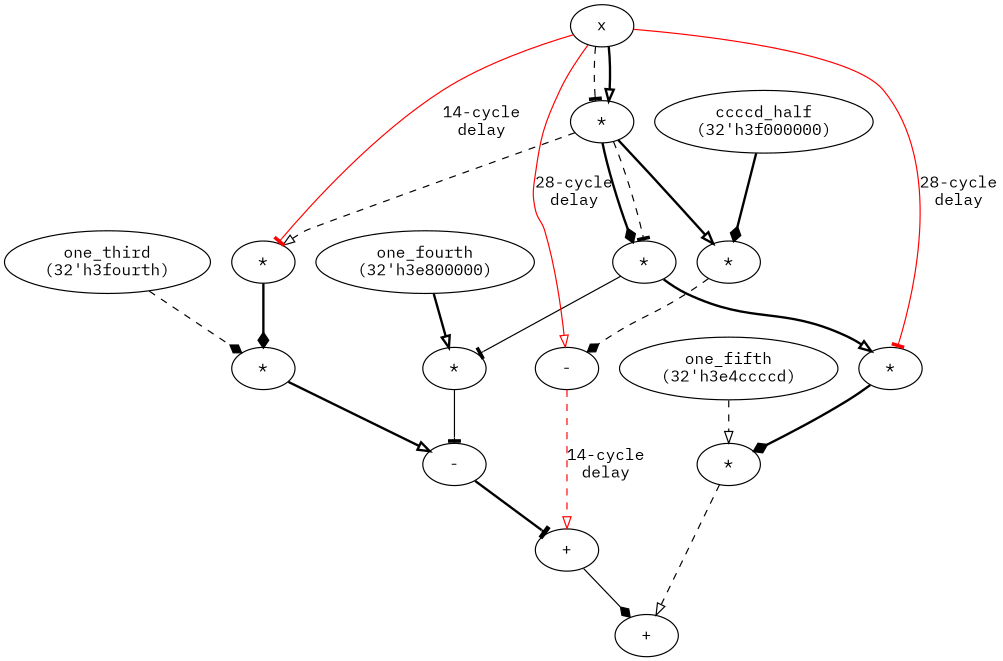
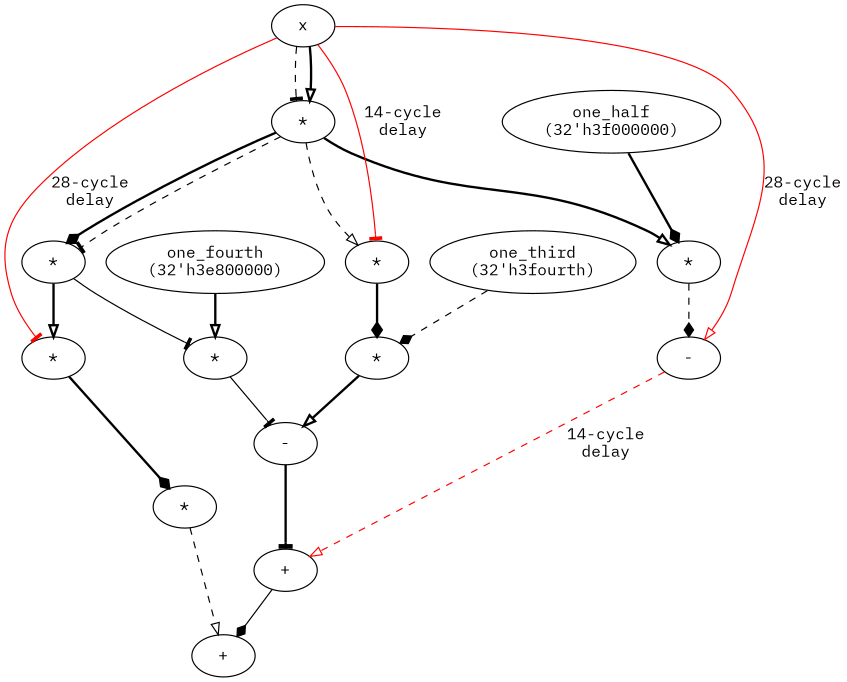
(764, 122) -> (612, 122)
(729, 368) -> none
